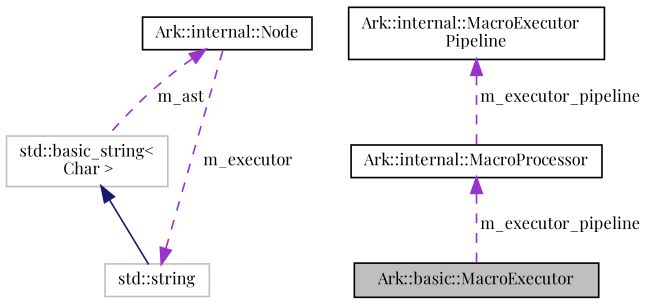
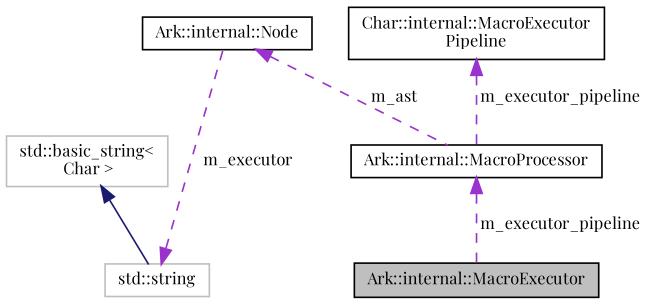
(477, 33) -> (477, 33)
(147, 95) -> (359, 101)
(477, 280) -> (477, 280)
